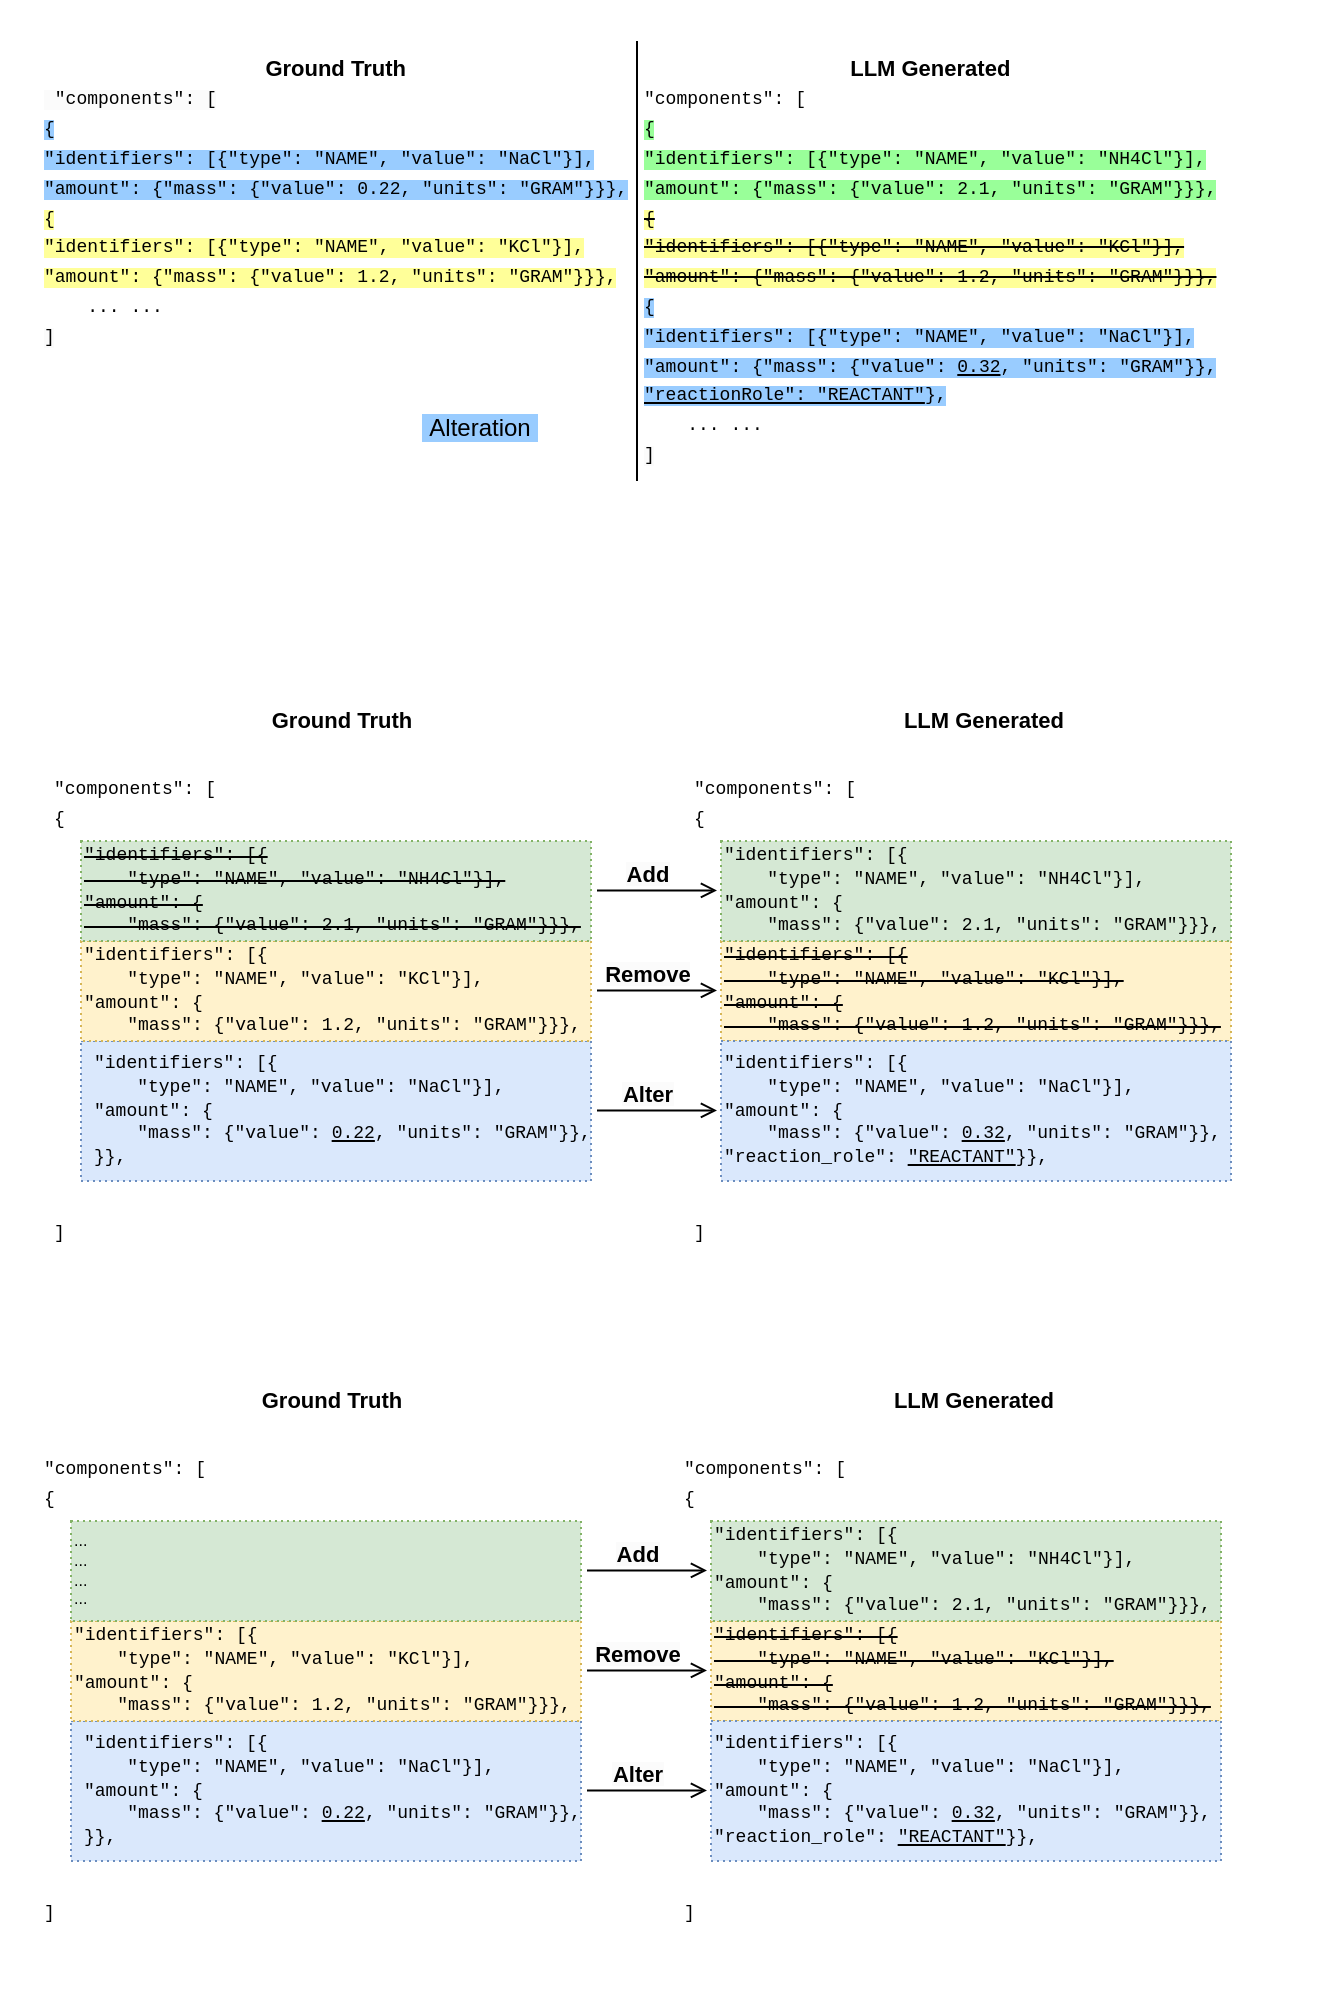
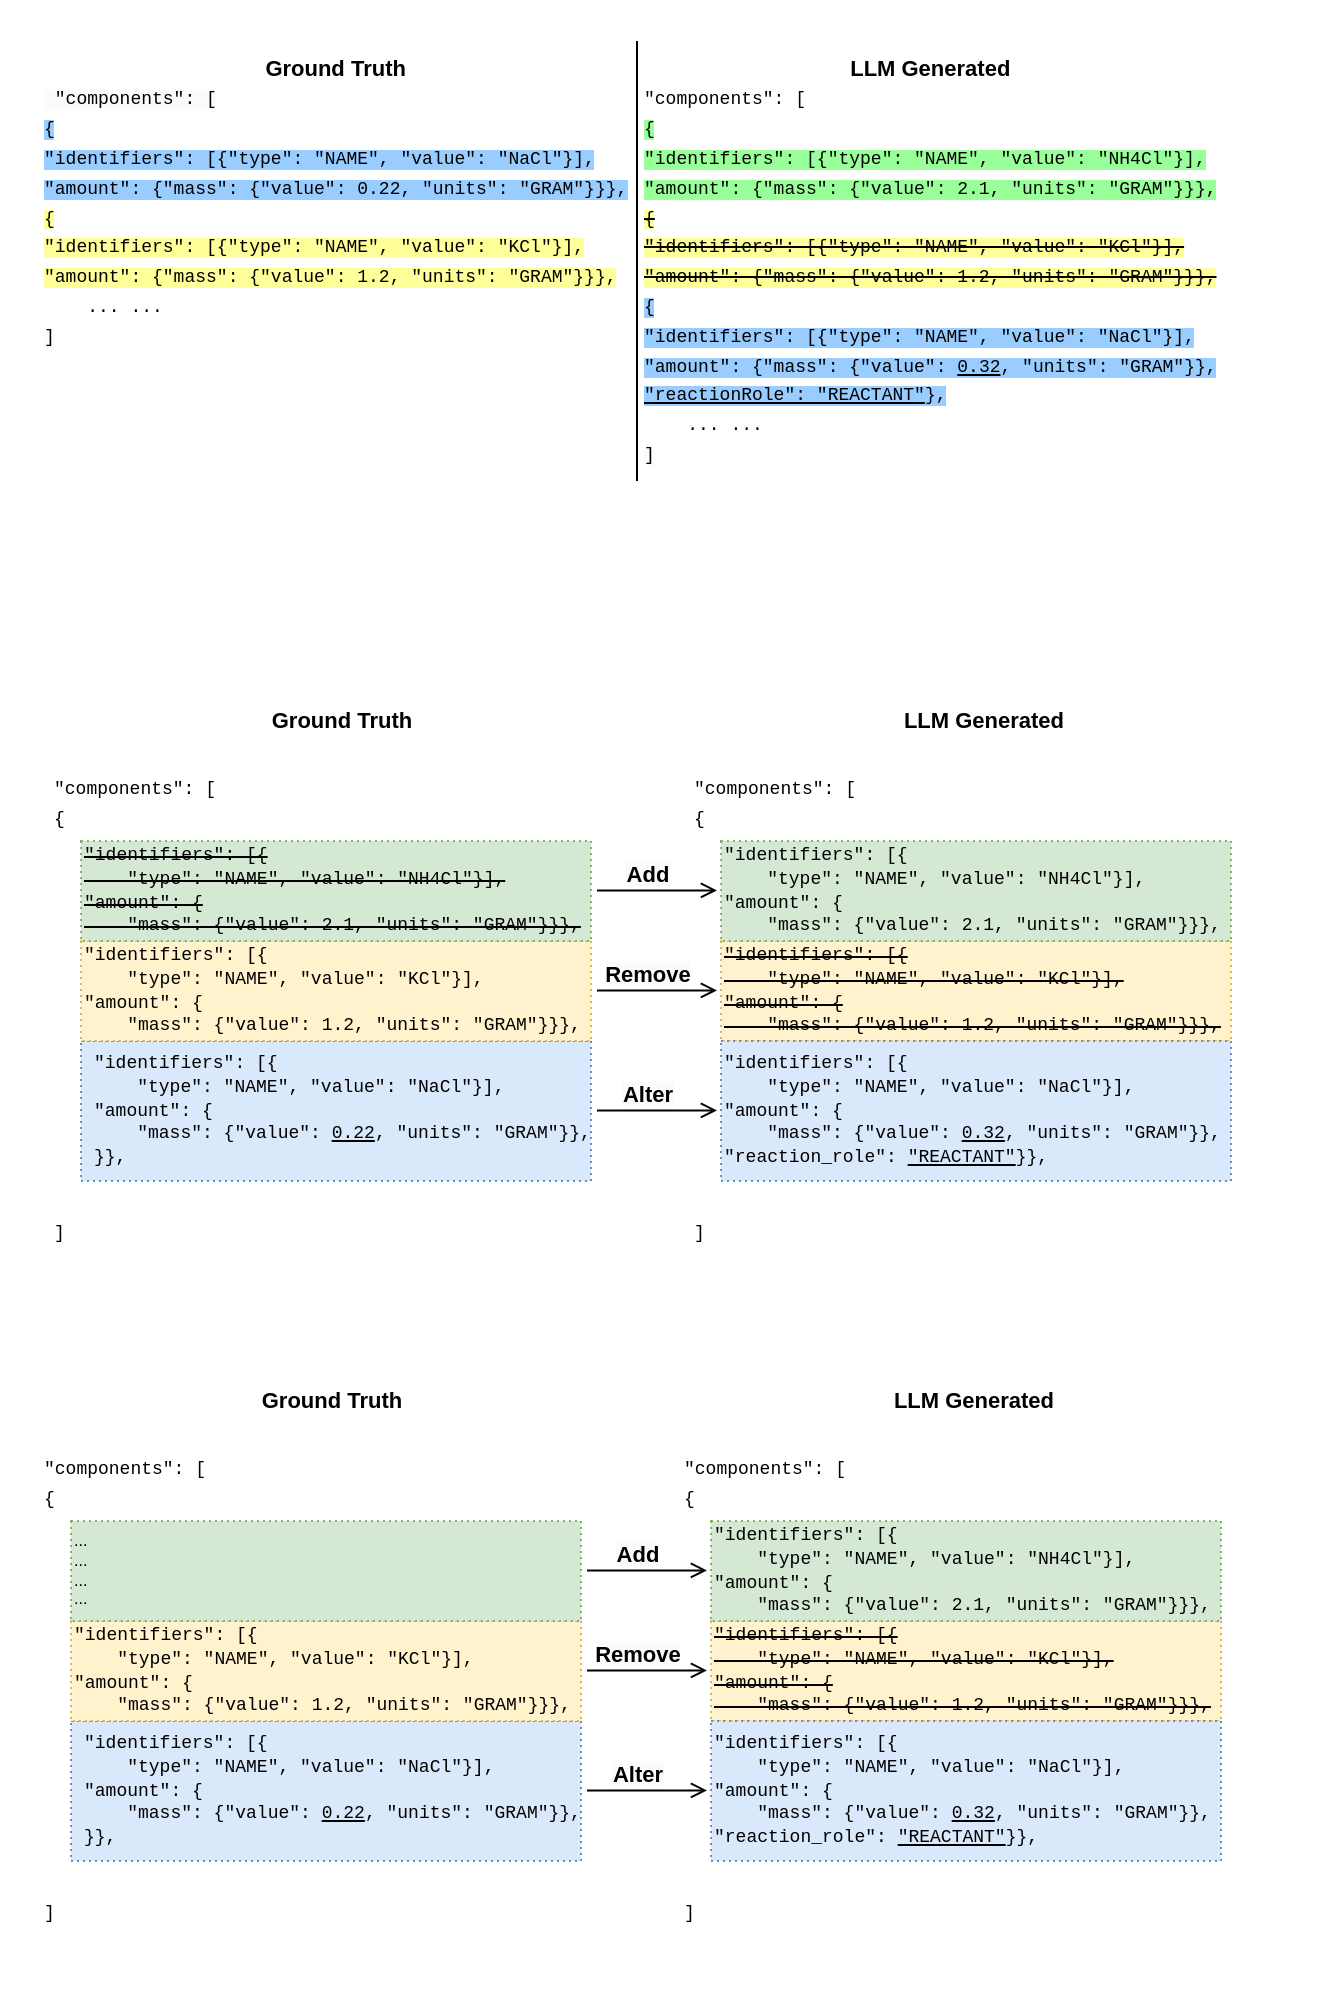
(481, 431) -> none
